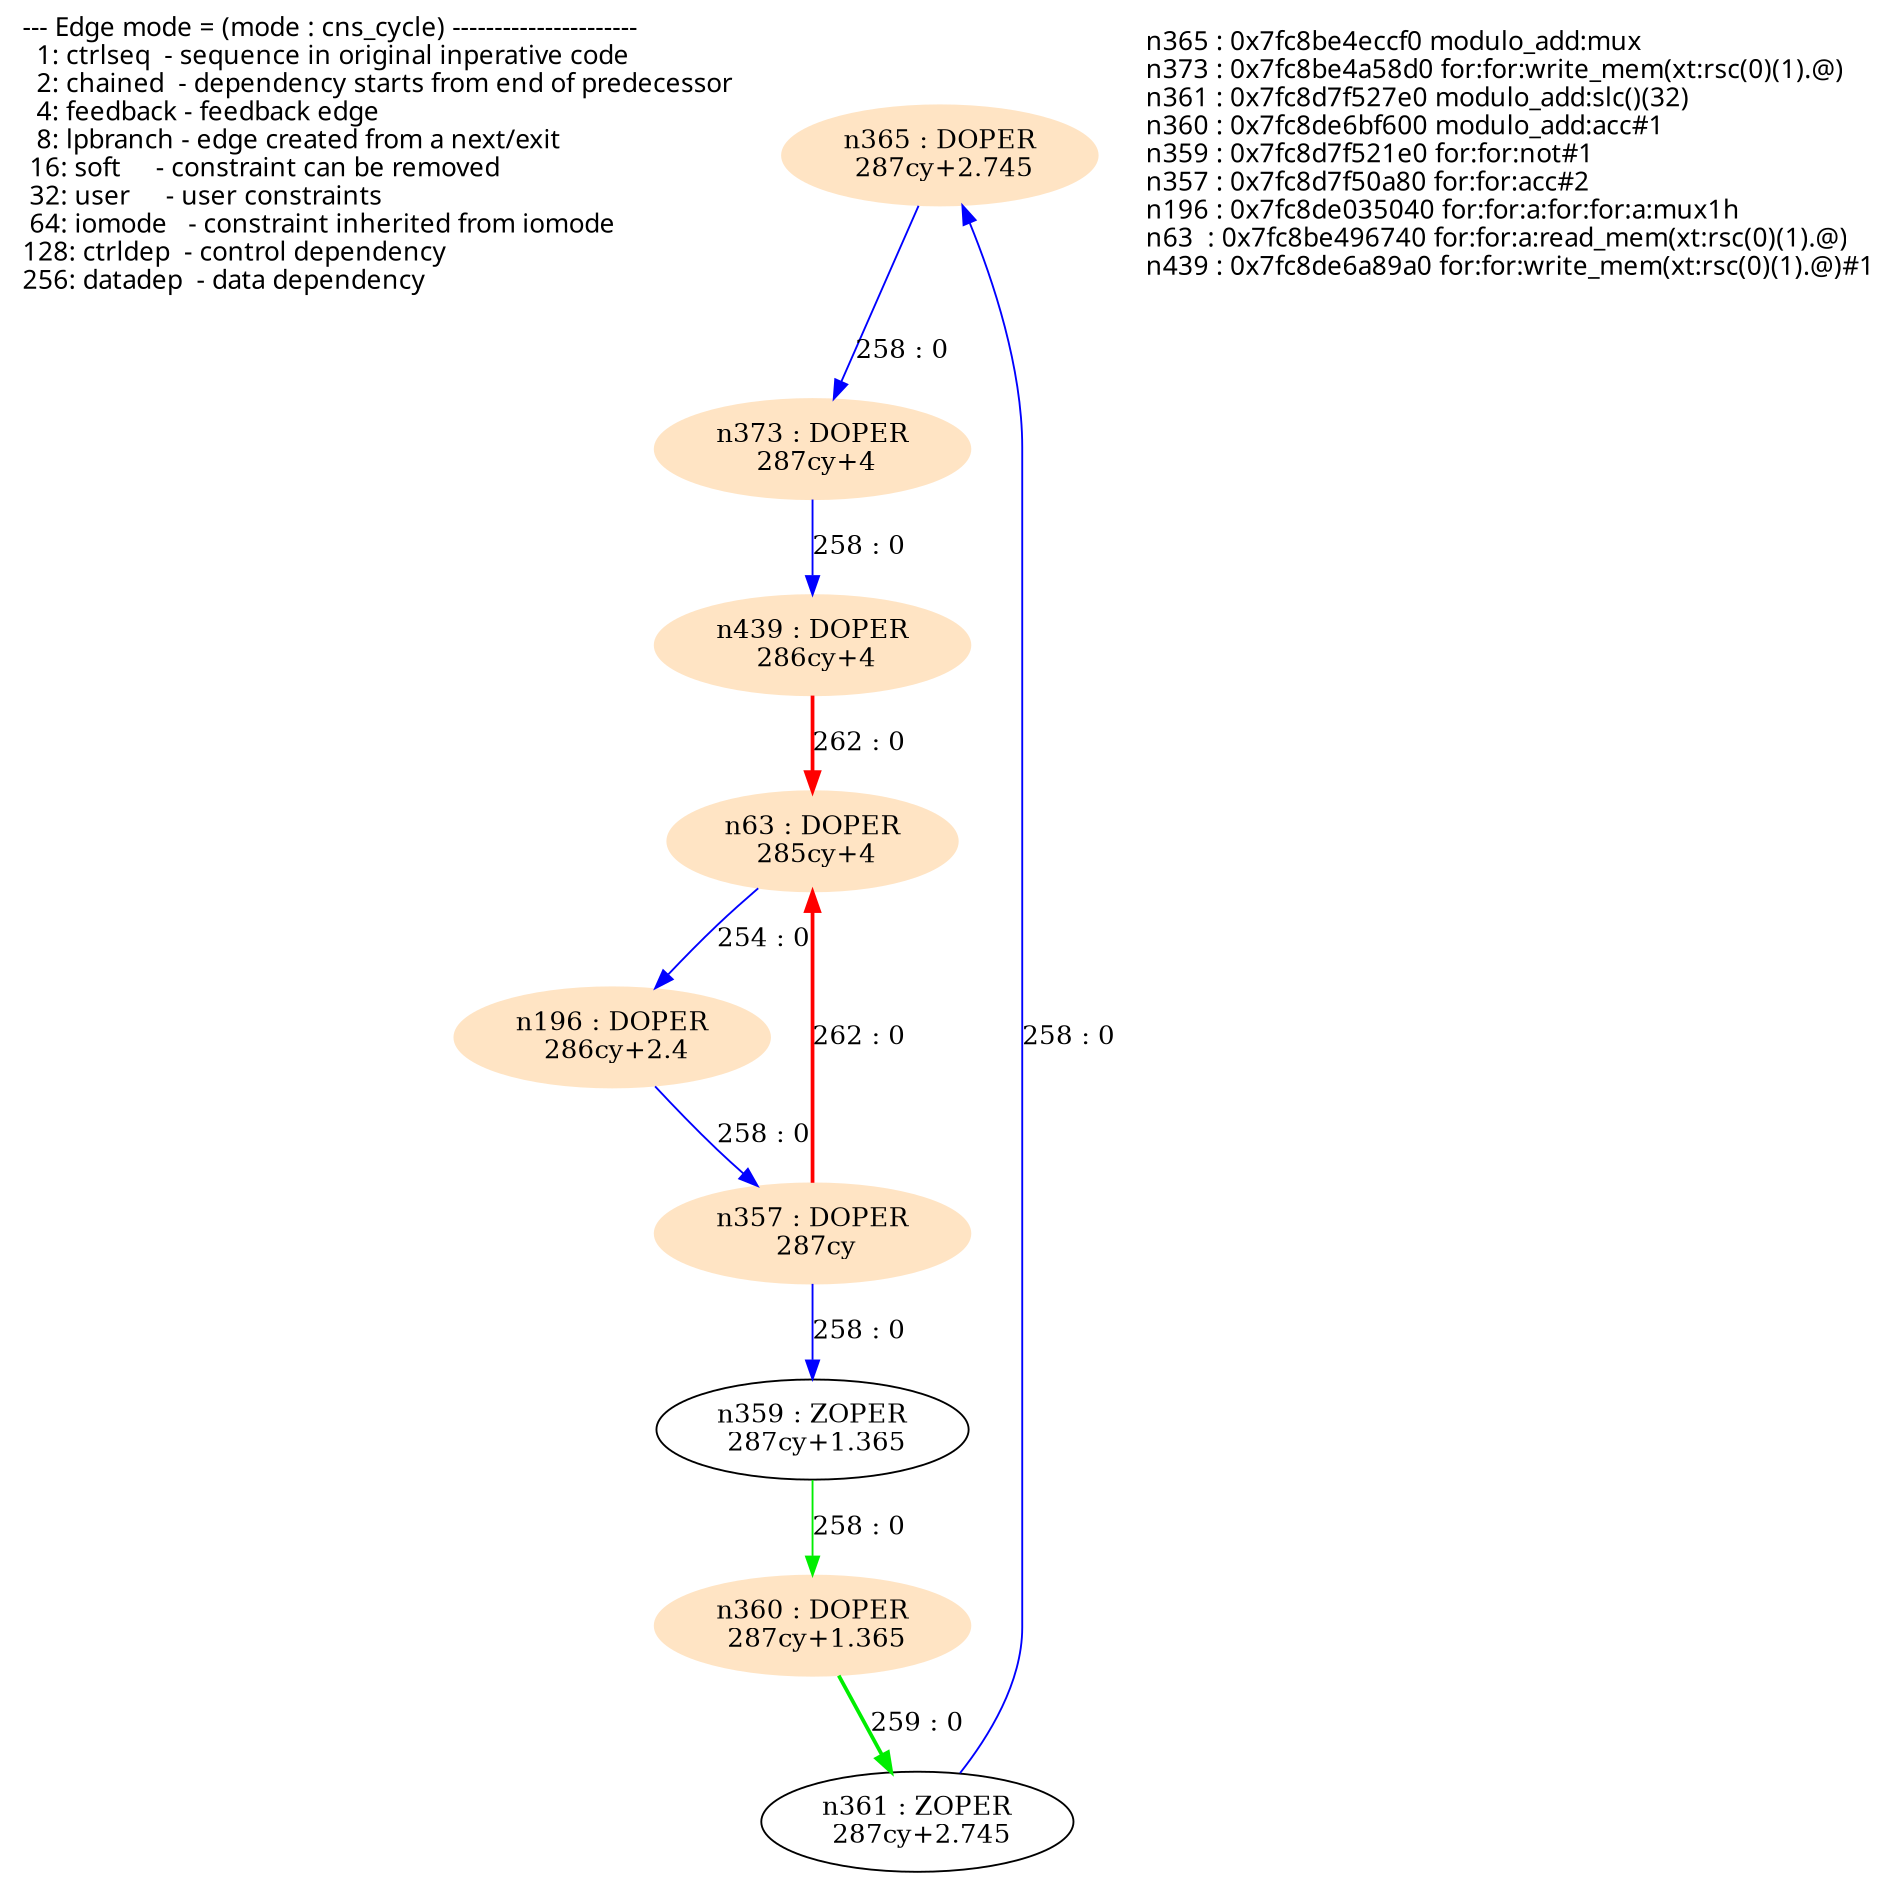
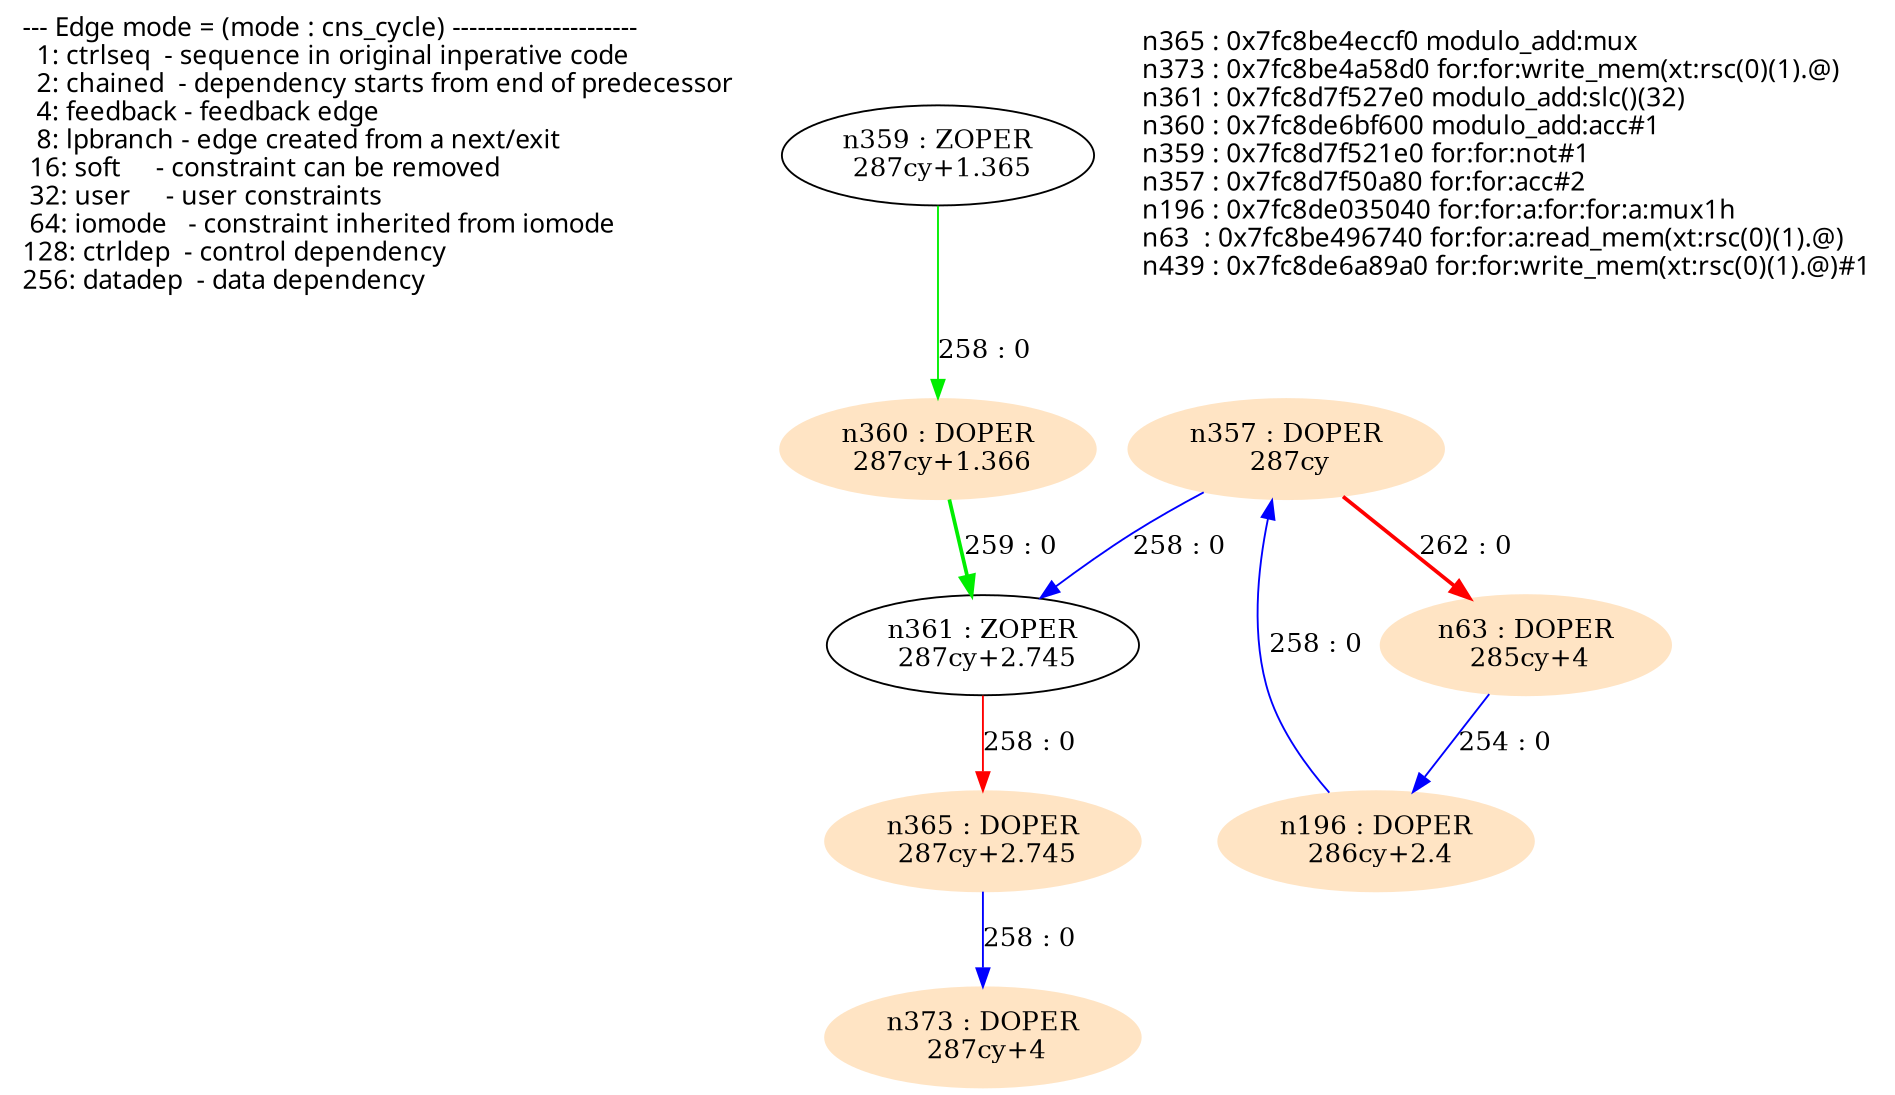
(813, 645) -> none
(1022, 1002) -> (983, 734)
(813, 1322) -> (1128, 536)
(813, 1626) -> (938, 449)
